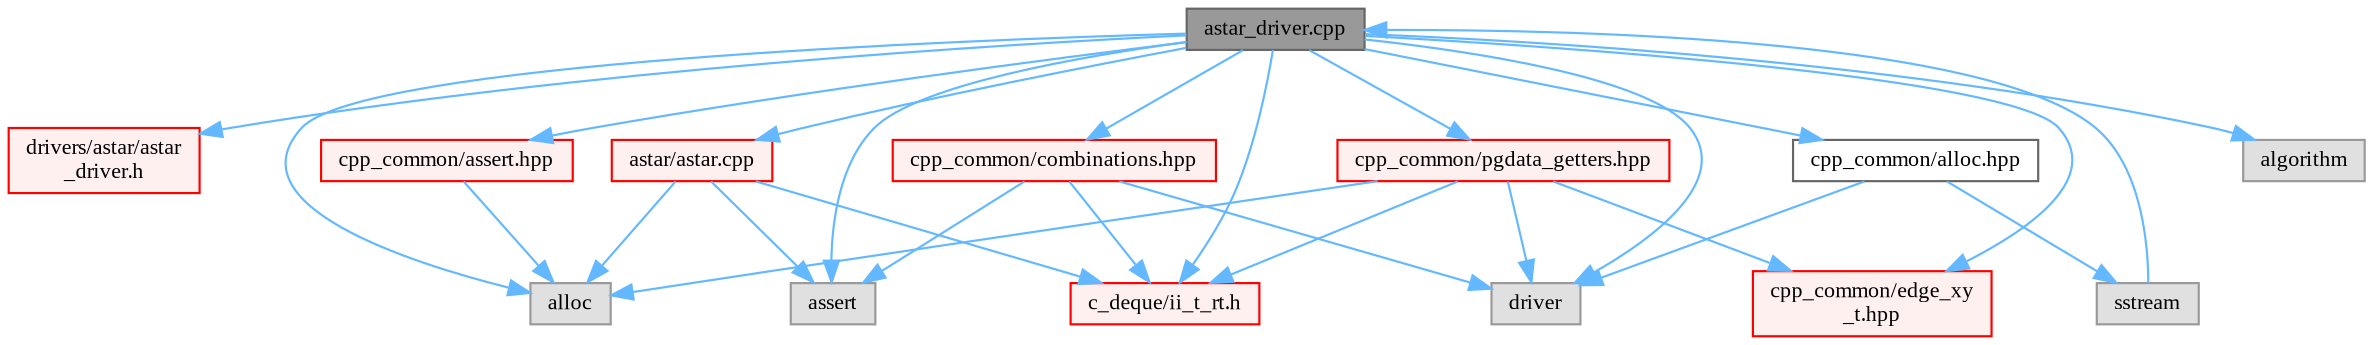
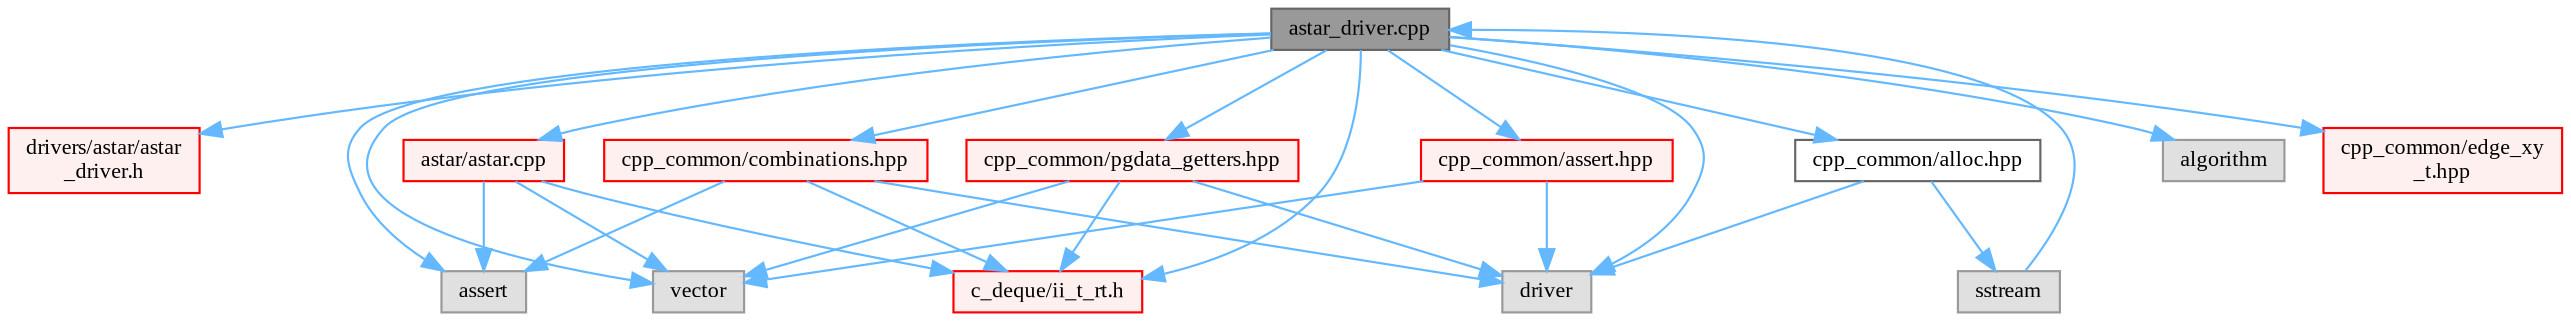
none -> (1547, 215)
(1645, 216) -> none
(571, 304) -> (699, 292)
